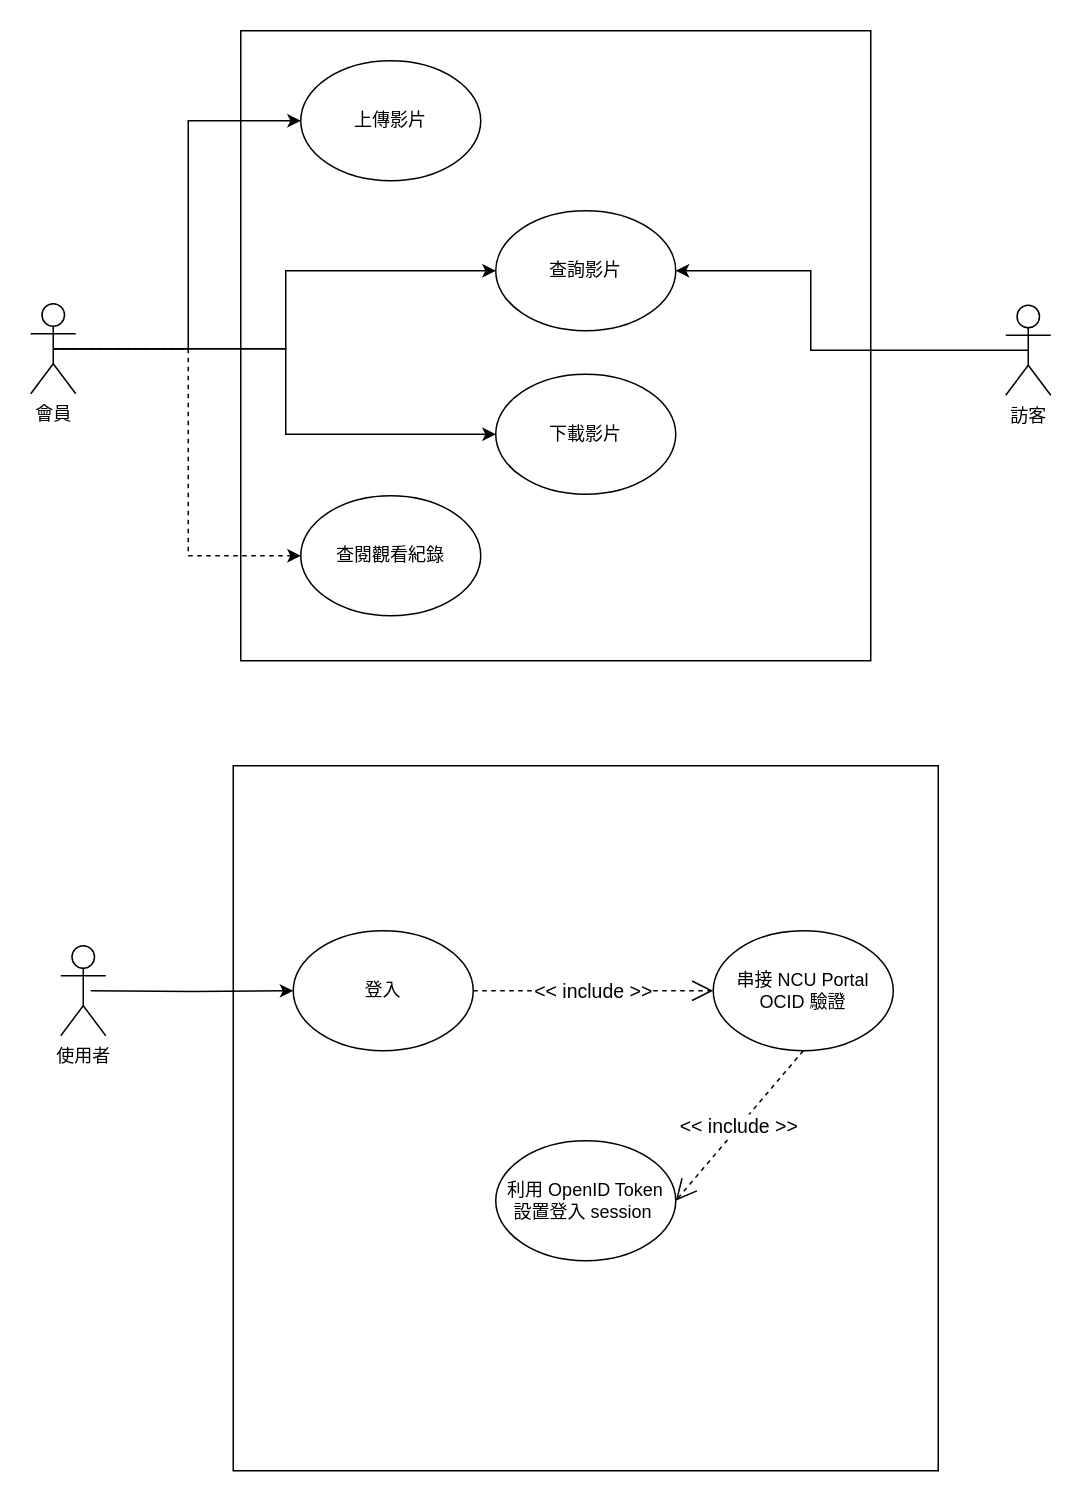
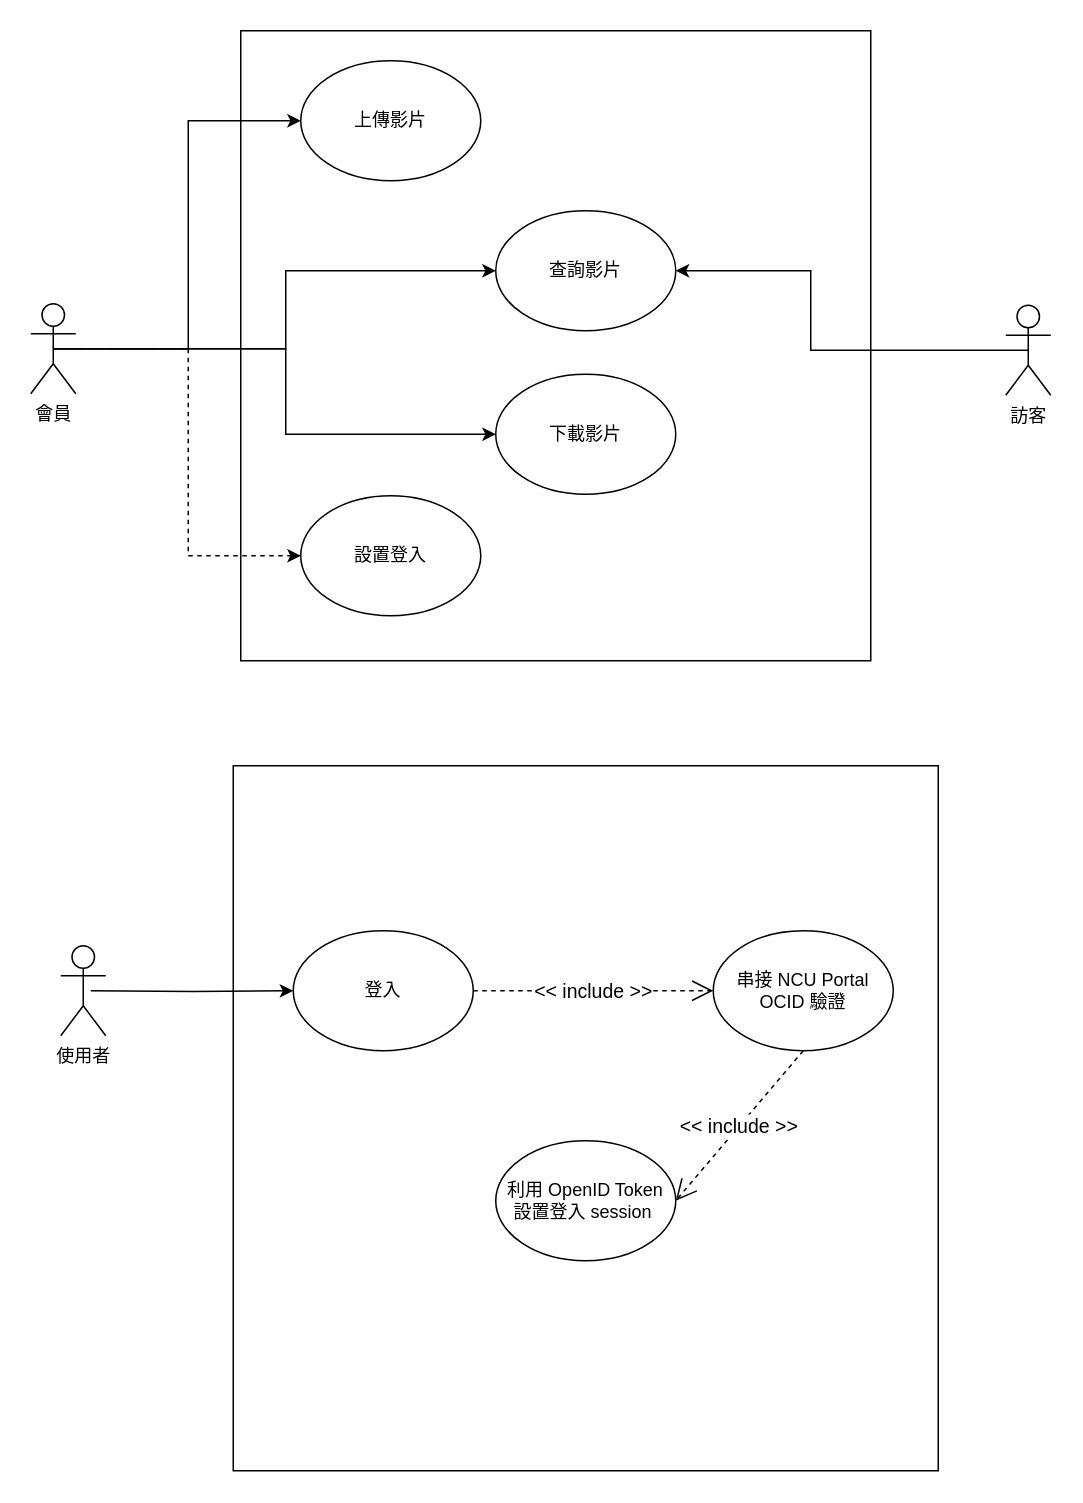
(391, 556) -> (391, 556)
